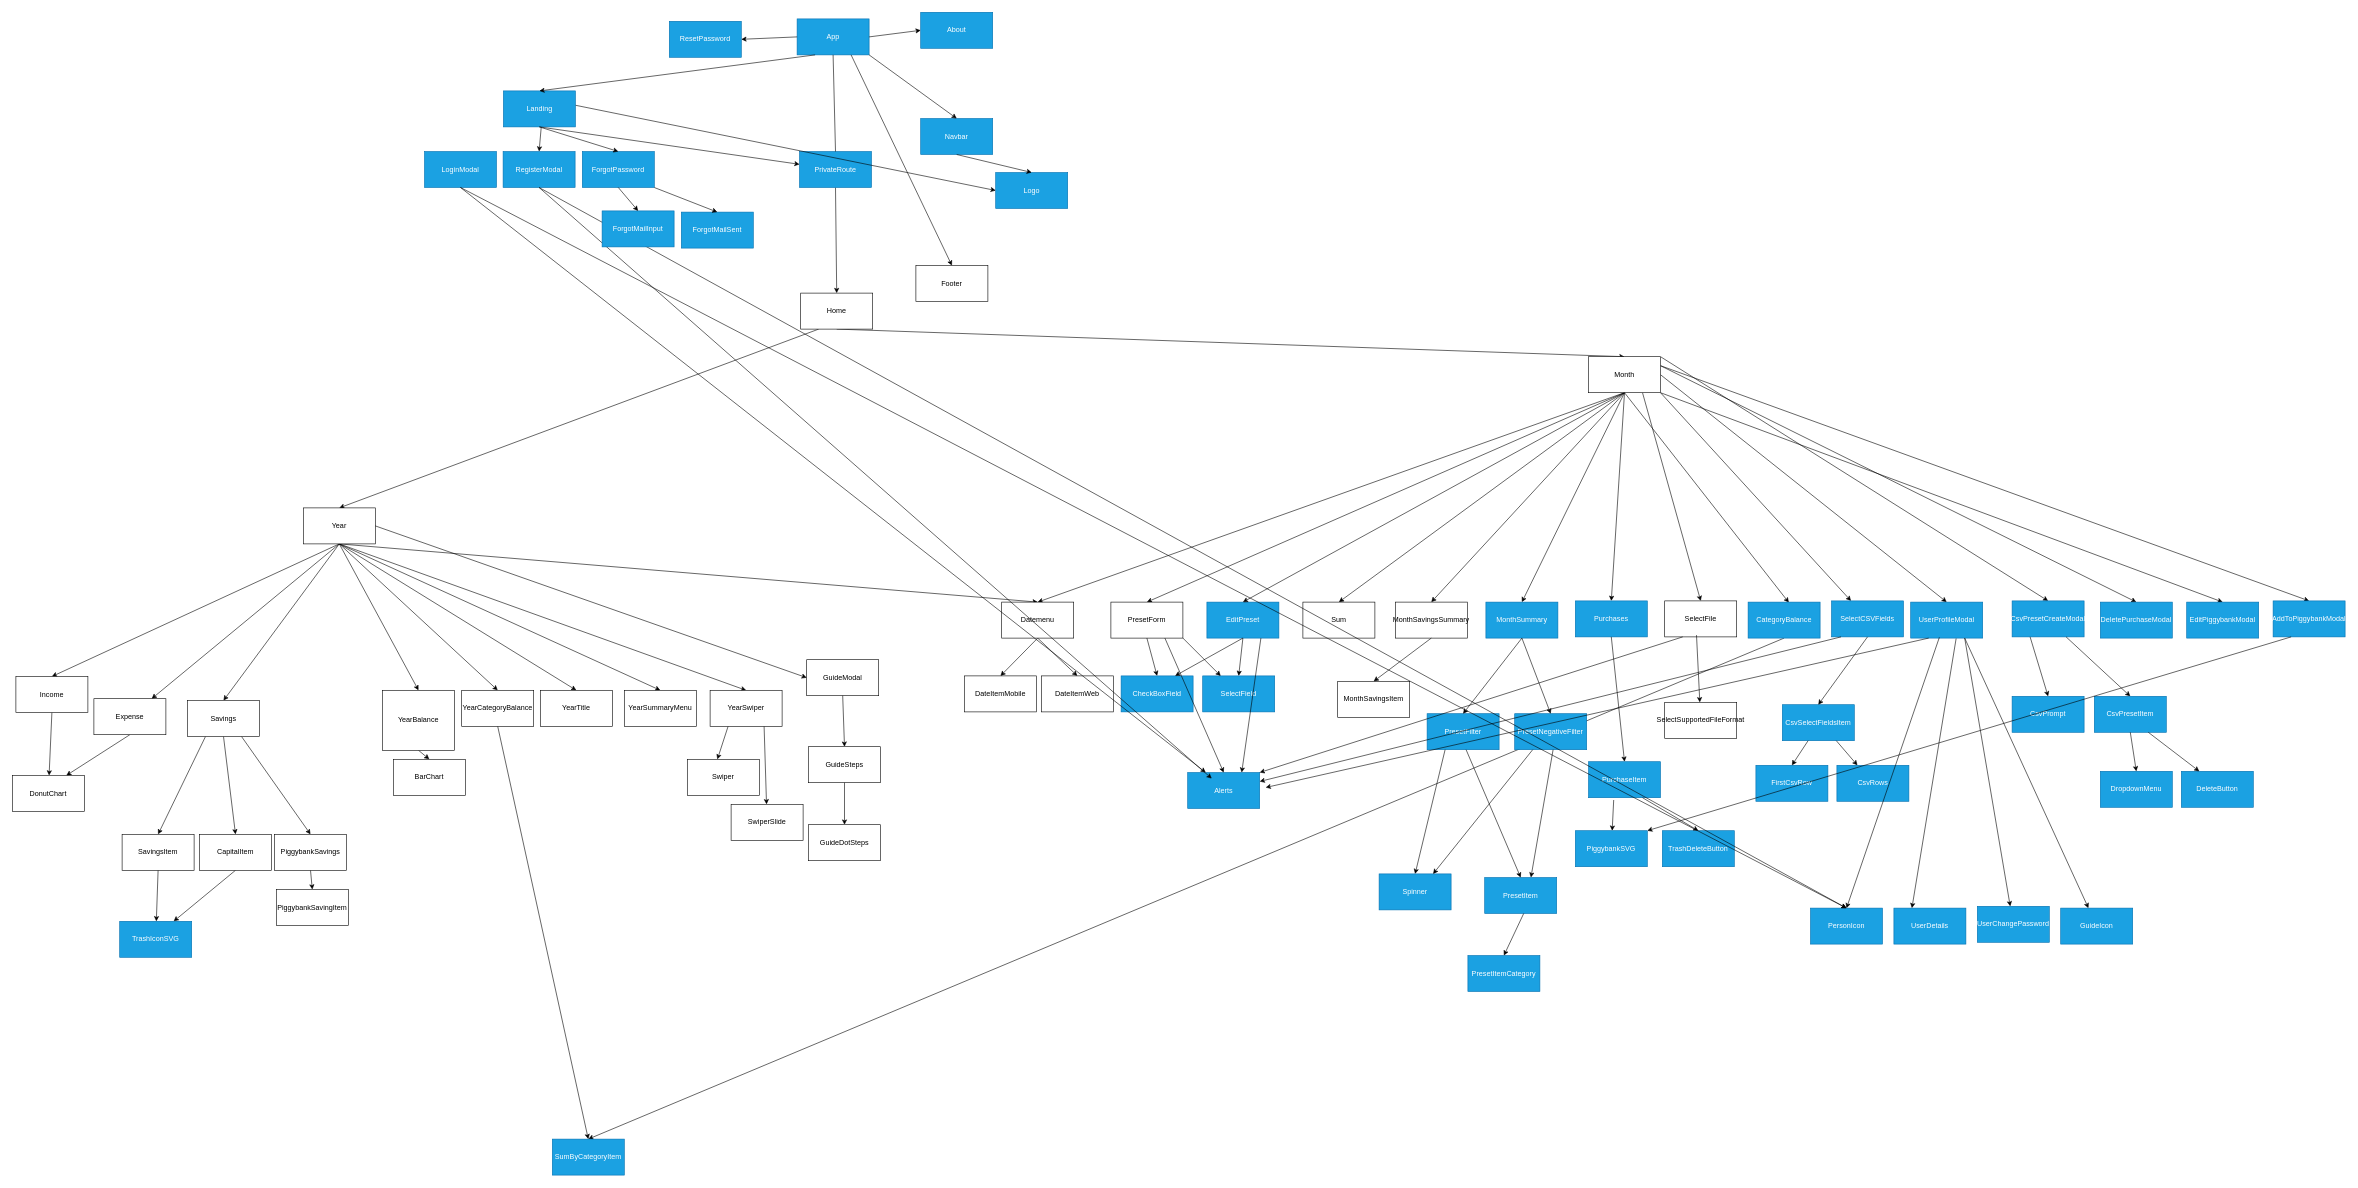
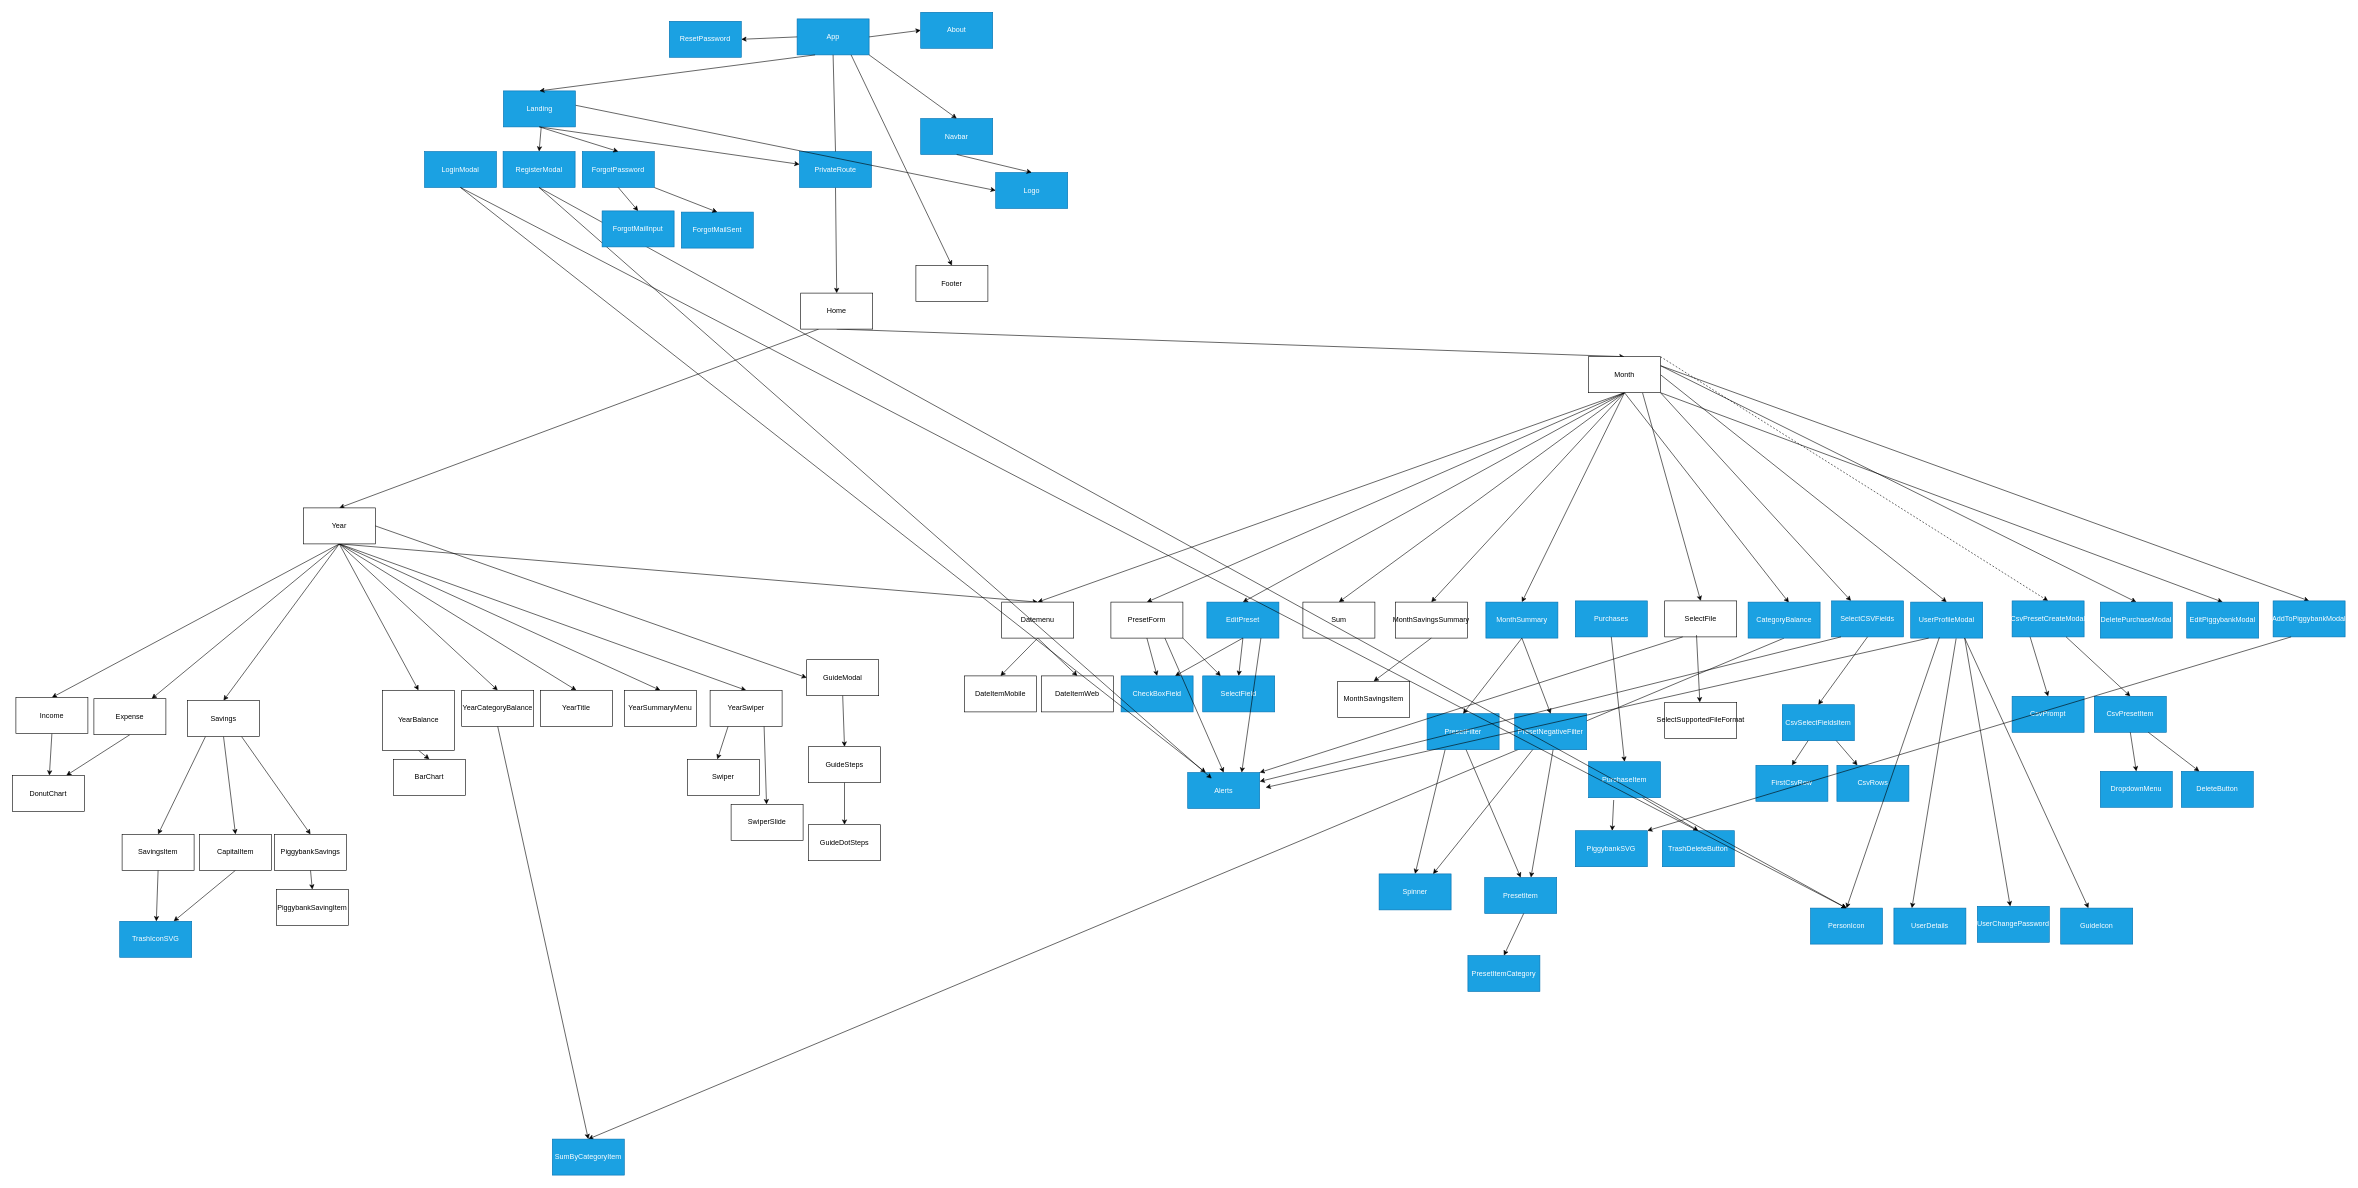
(1924, 523) -> (1924, 523)
(1614, 565) -> none
(52, 695) -> (52, 716)
